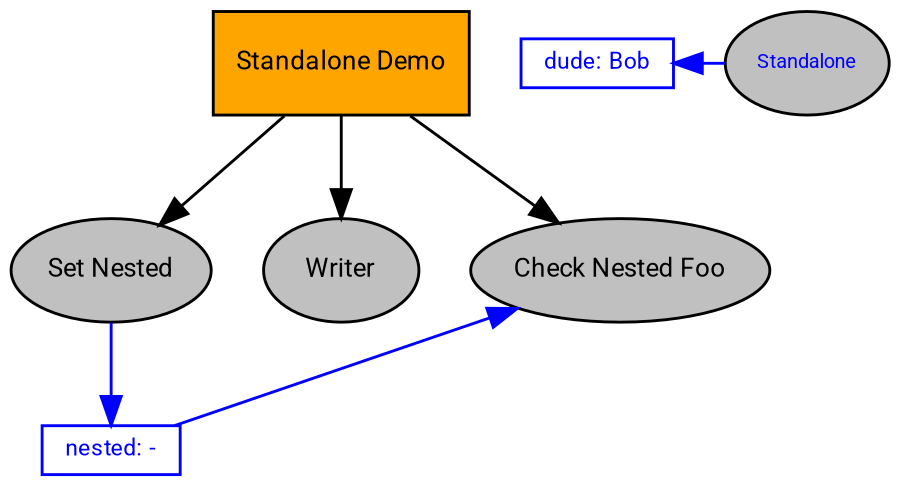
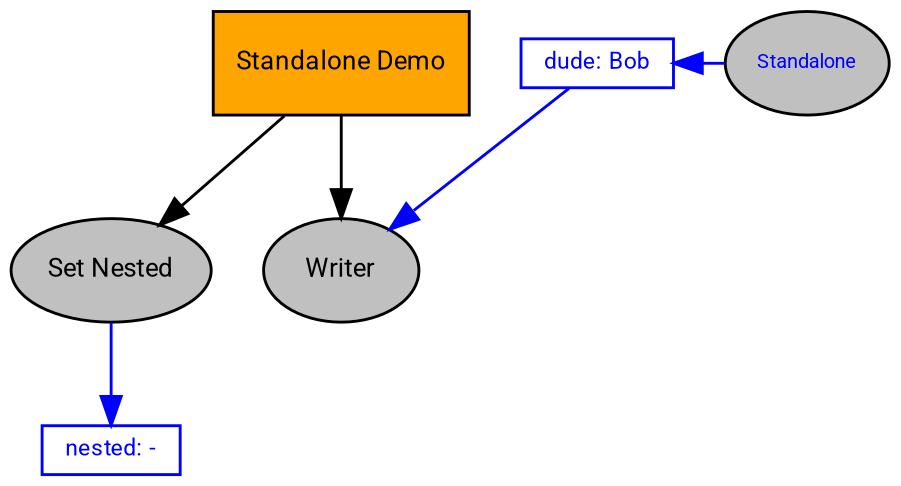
none -> (491, 149)
(620, 270) -> none
